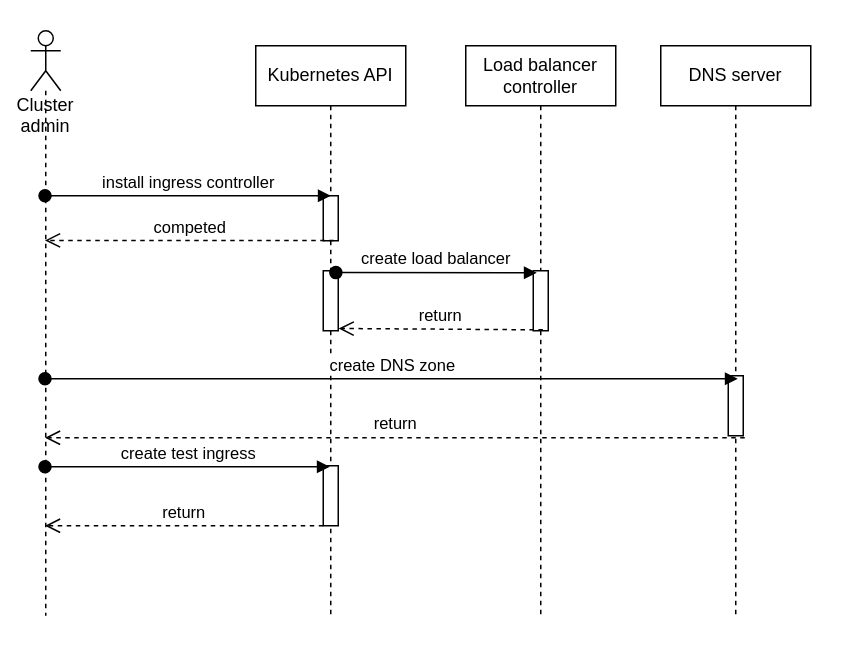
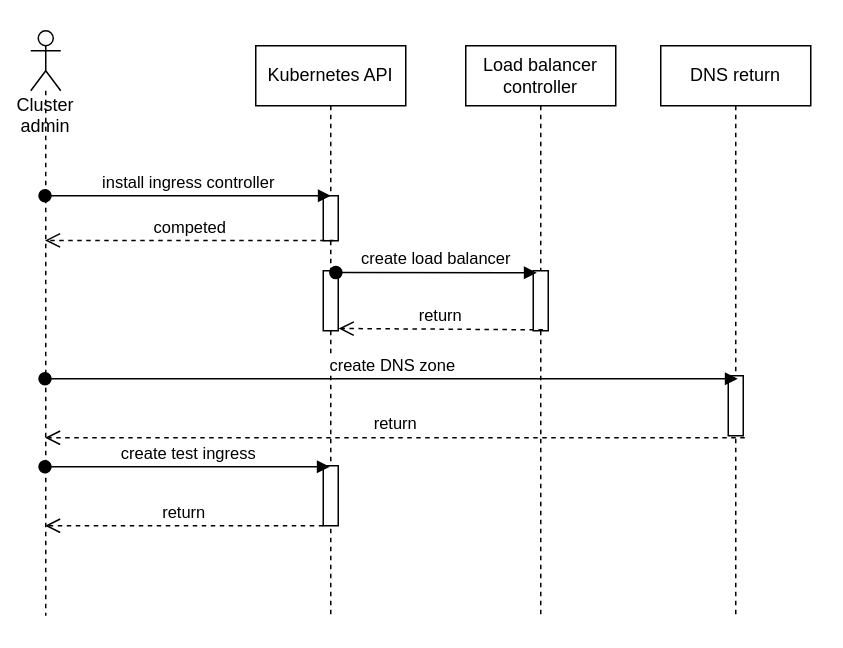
(736, 76) -> (736, 76)
